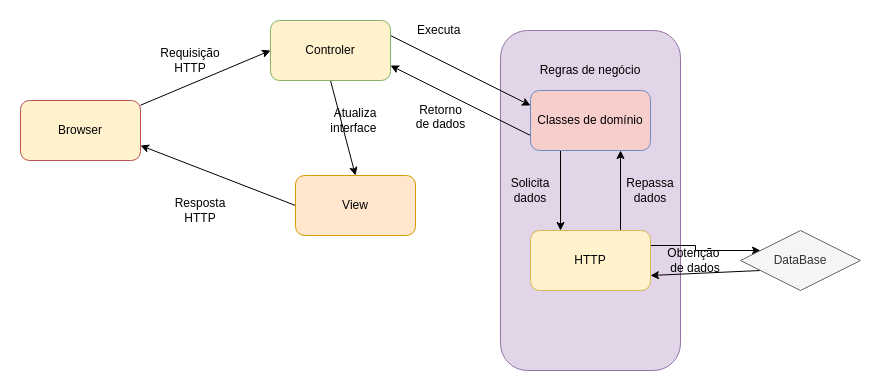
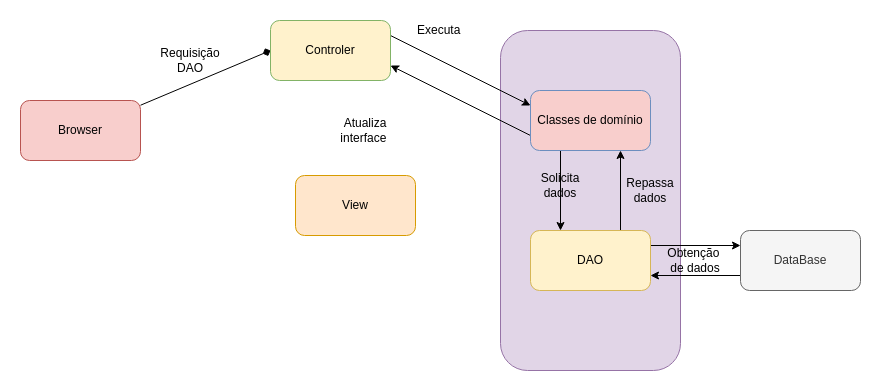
(263, 54) -> (262, 54)
(191, 61) -> (191, 61)
(591, 71) -> none
(441, 116) -> none
(356, 121) -> (366, 131)
(342, 124) -> none
(81, 131) -> (81, 131)
(221, 177) -> none
(531, 191) -> (561, 186)
(201, 211) -> none
(591, 261) -> (591, 261)
(801, 261) -> (801, 261)
